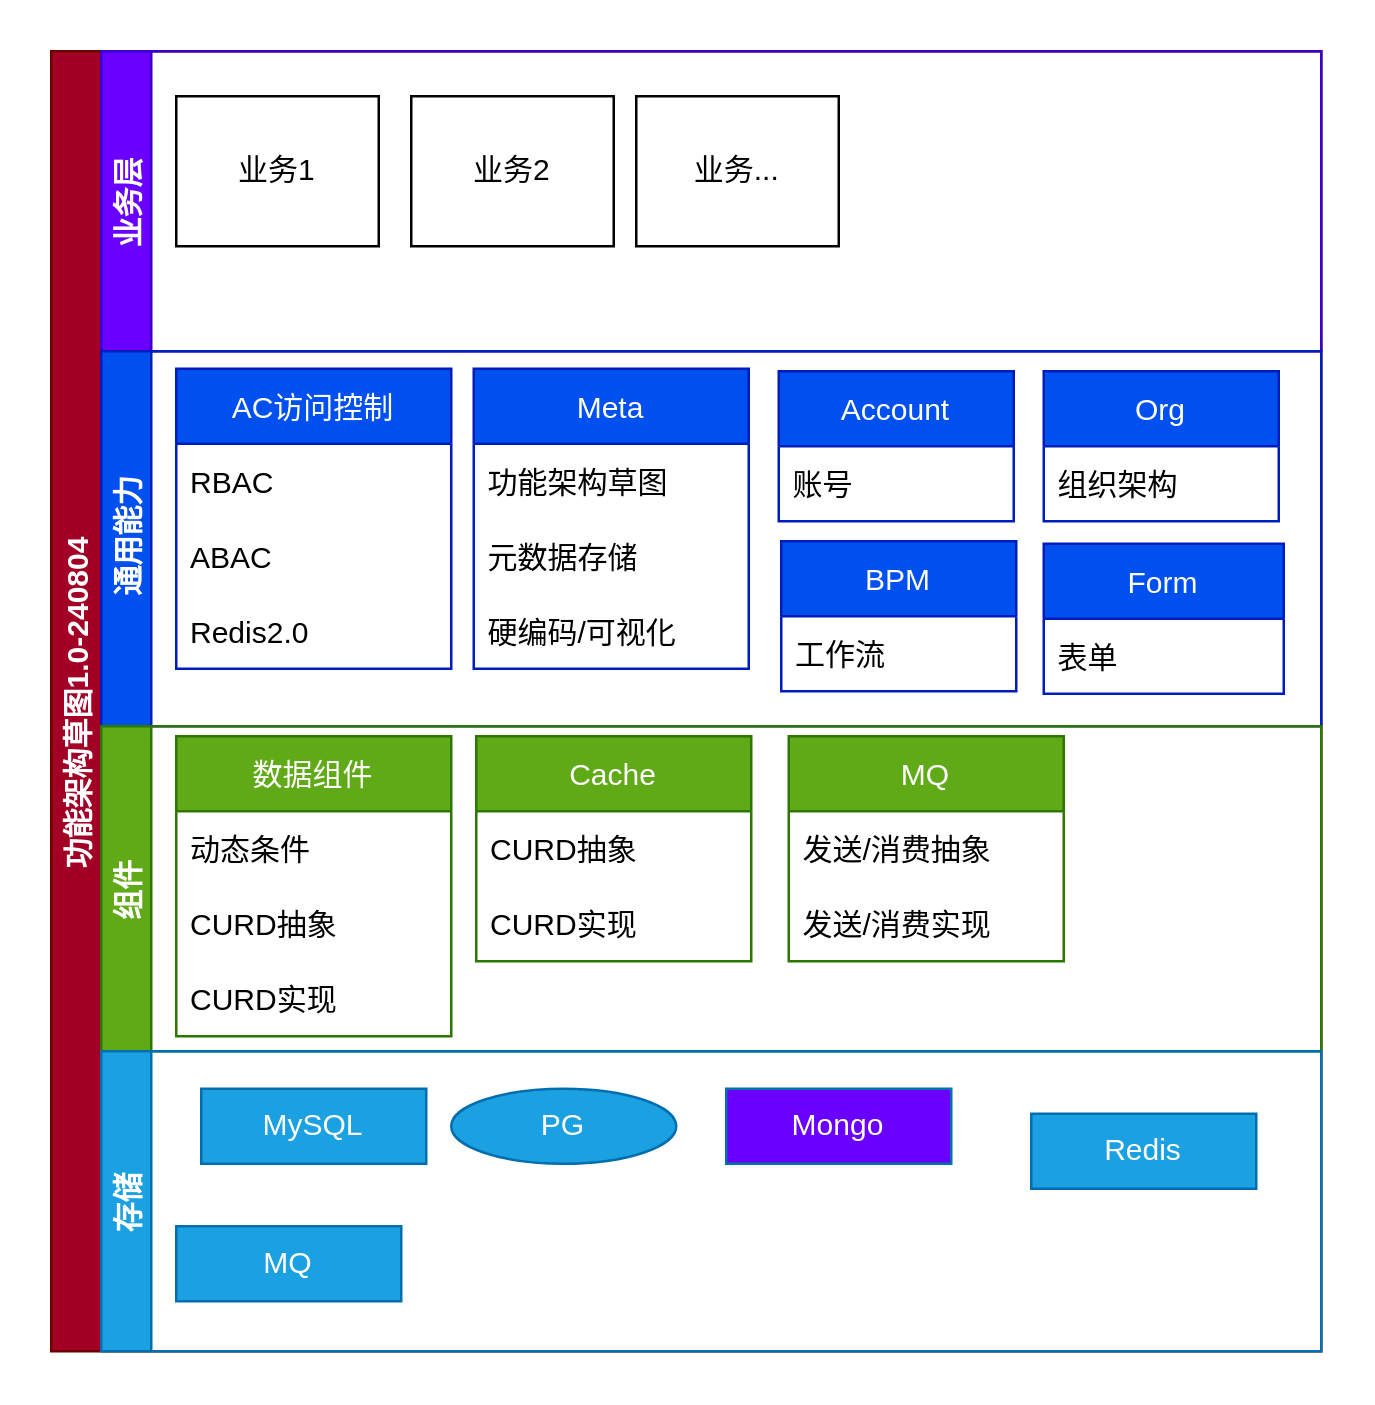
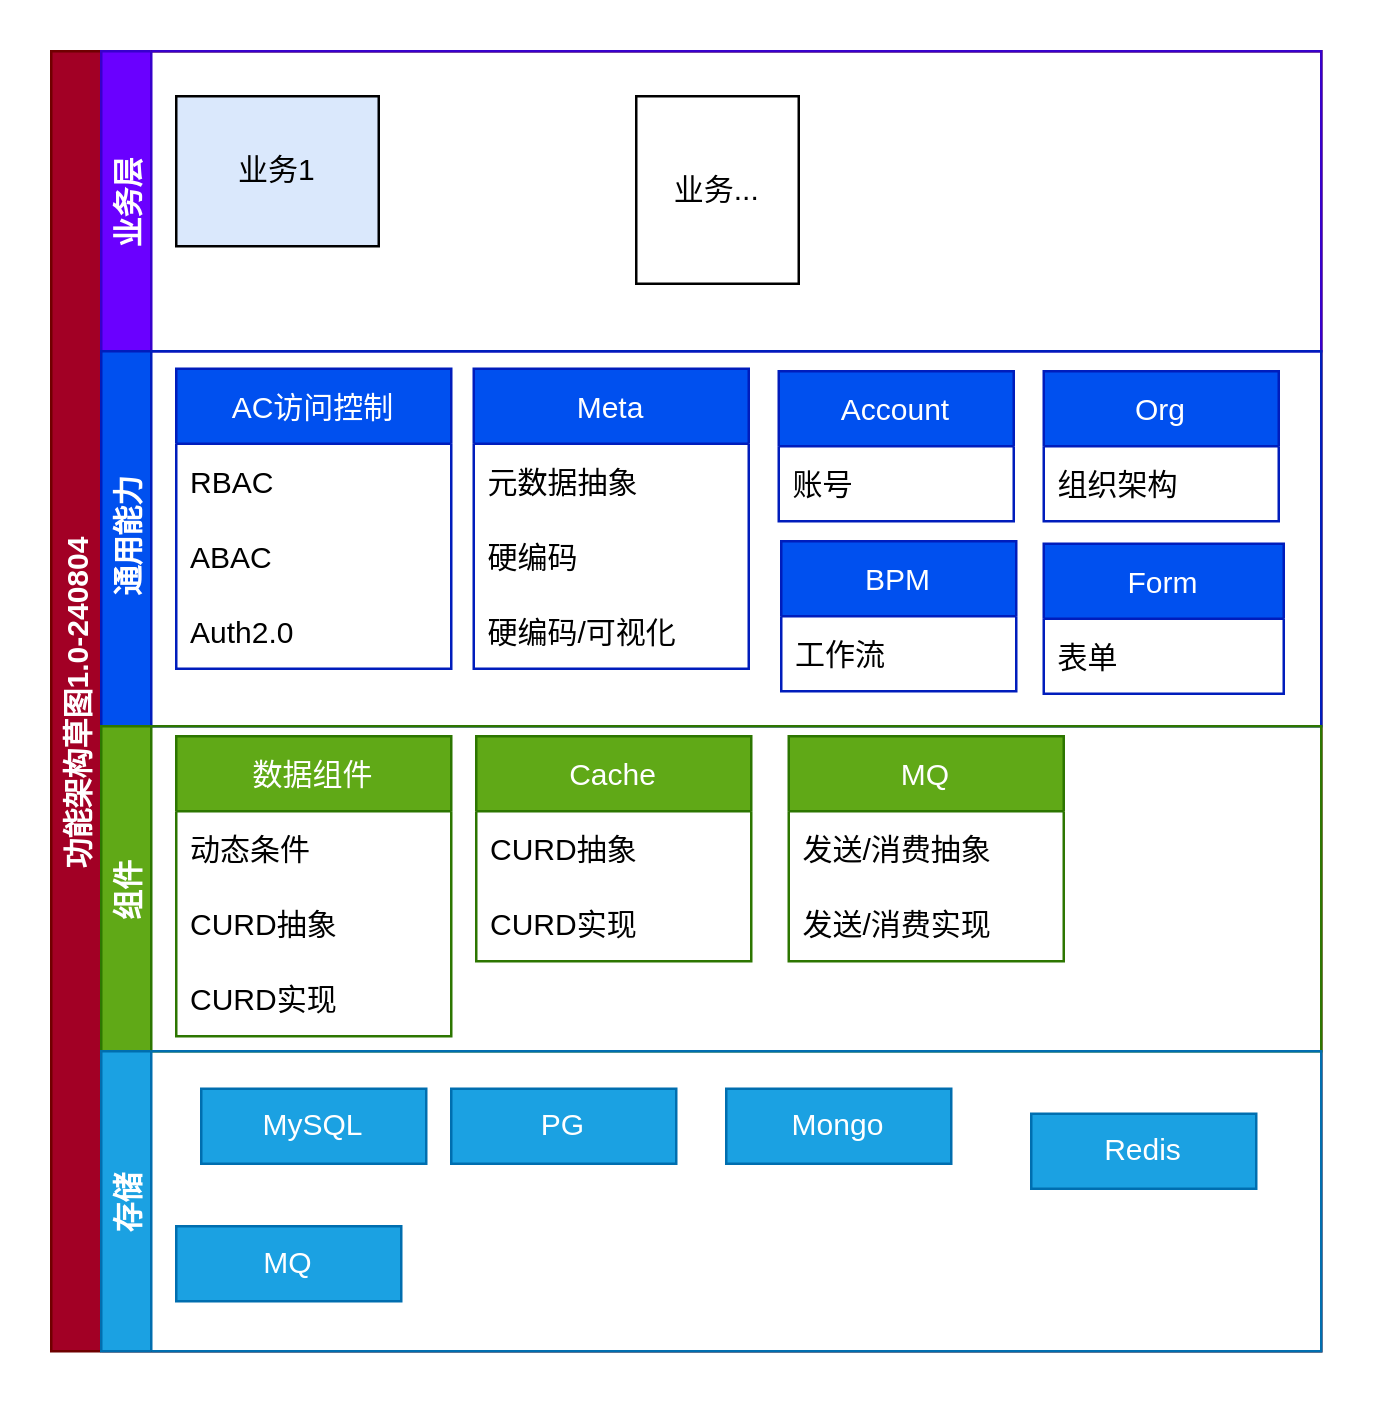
(278, 171) -> (278, 171)
(513, 171) -> none
(738, 171) -> (718, 190)
(578, 483) -> (563, 483)
(563, 558) -> (533, 558)
(249, 633) -> (245, 633)
(564, 1126) -> (564, 1126)
(839, 1126) -> (839, 1126)
